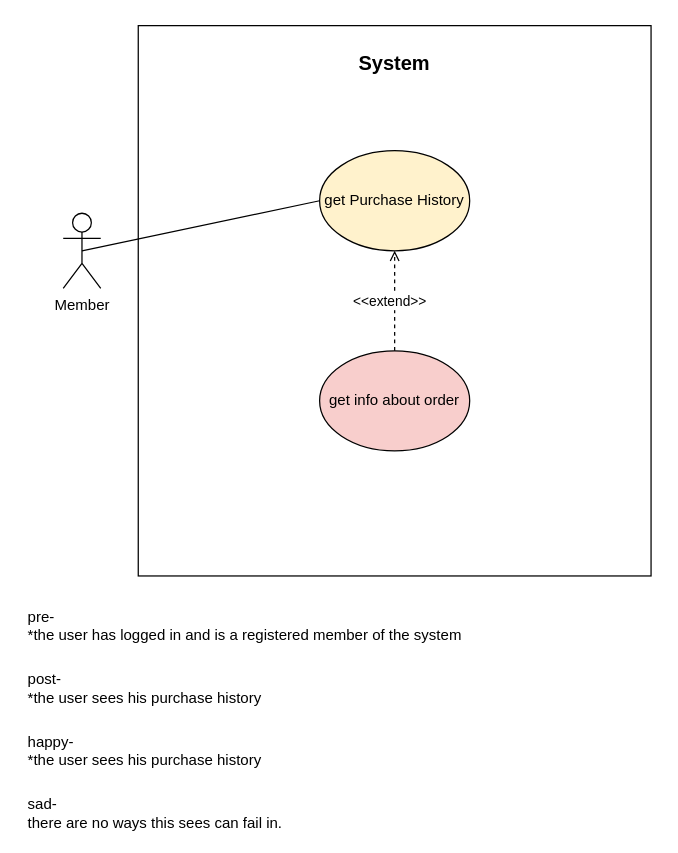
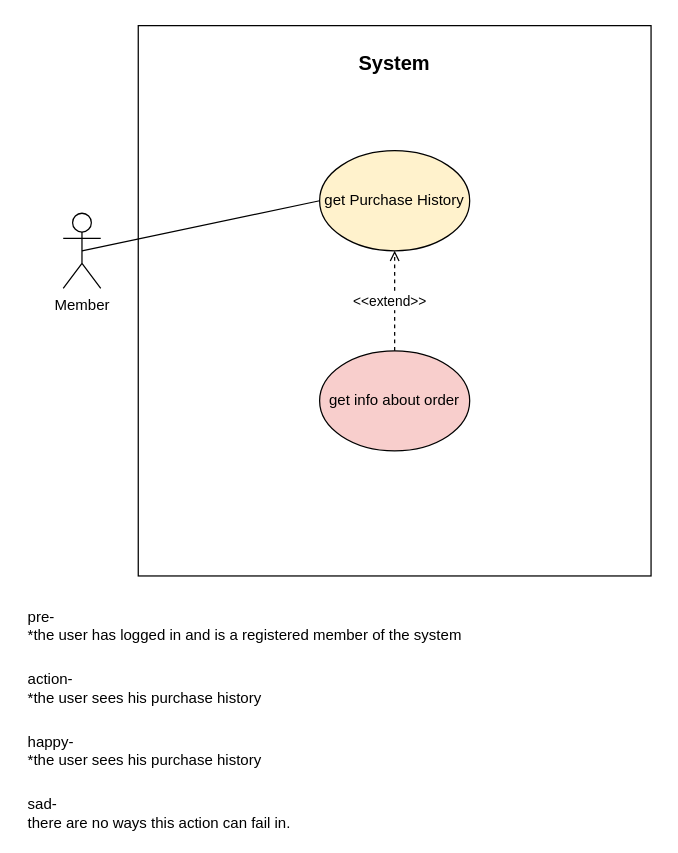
(161, 688) -> (161, 688)
(164, 813) -> (164, 813)
